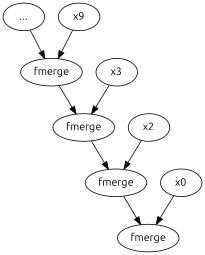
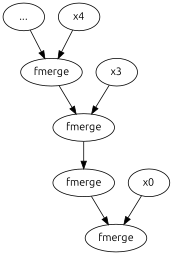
(79, 17) -> (79, 17)
(149, 127) -> none
